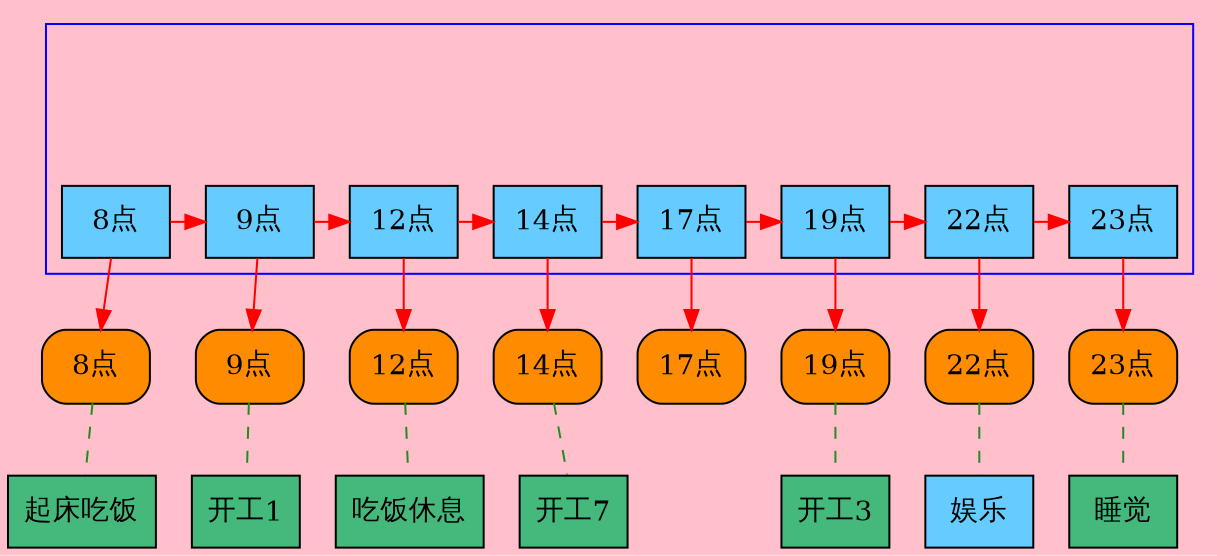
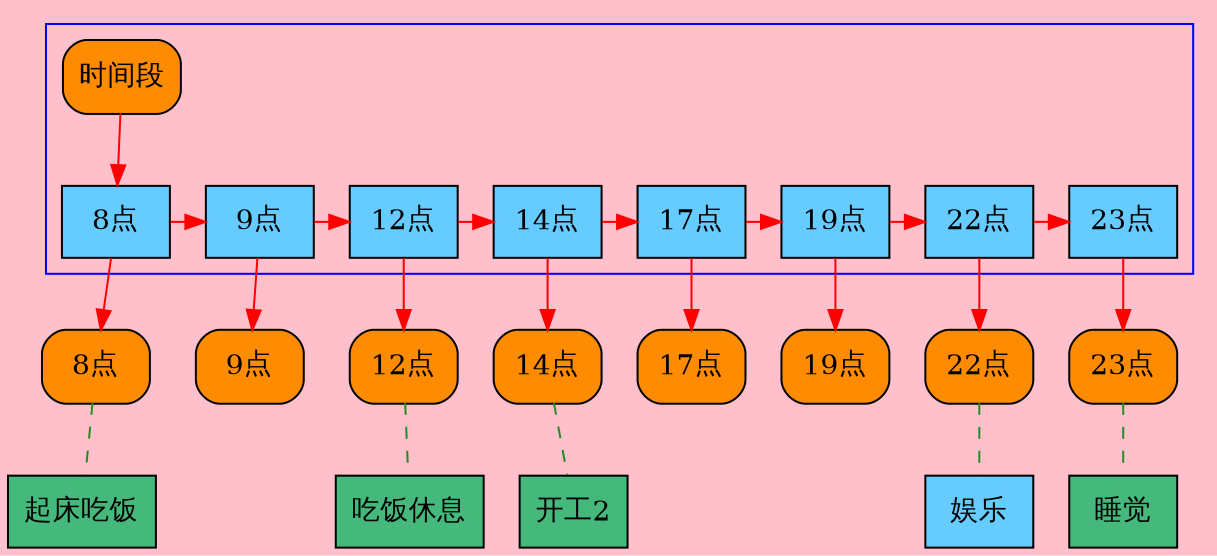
none -> (122, 77)
(246, 512) -> none
(574, 512) -> (574, 512)
(835, 512) -> none
